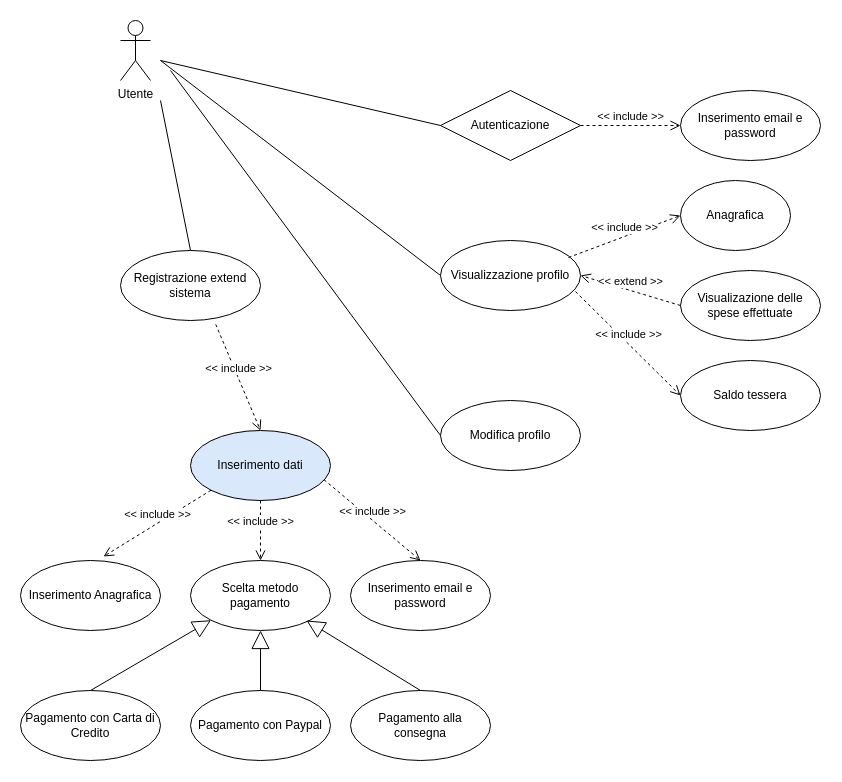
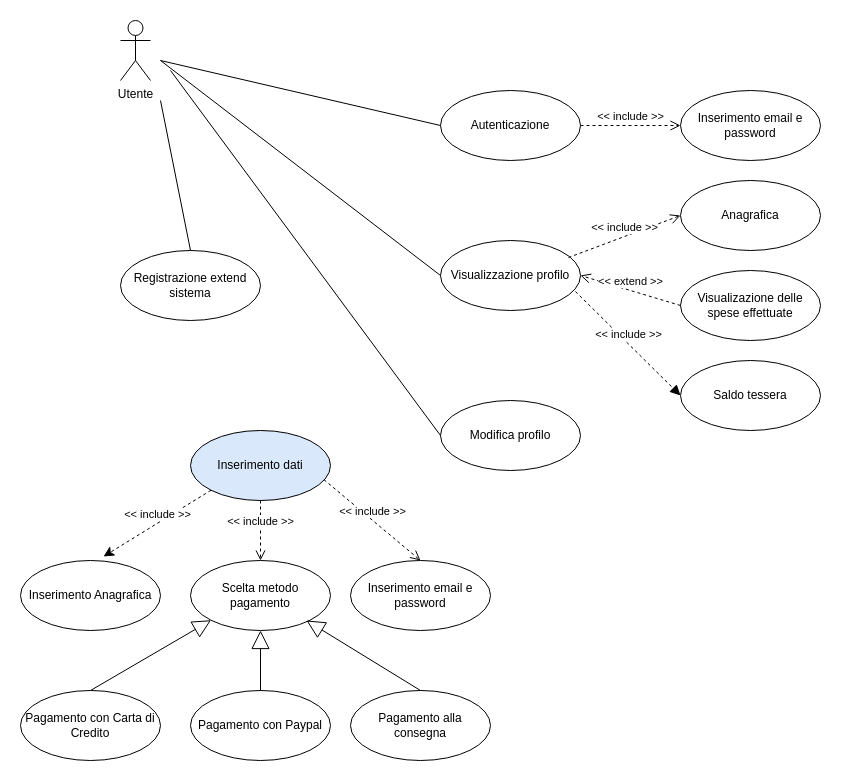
(511, 126) -> (511, 126)
(736, 216) -> (751, 216)
(238, 376) -> none
(675, 390) -> (673, 388)
(110, 553) -> (112, 551)
